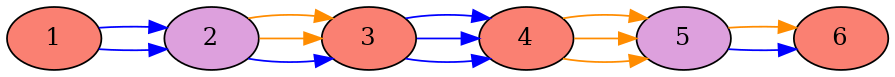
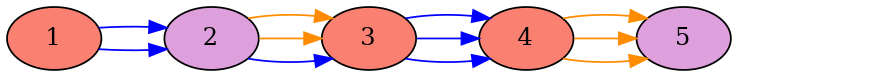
(841, 38) -> none
